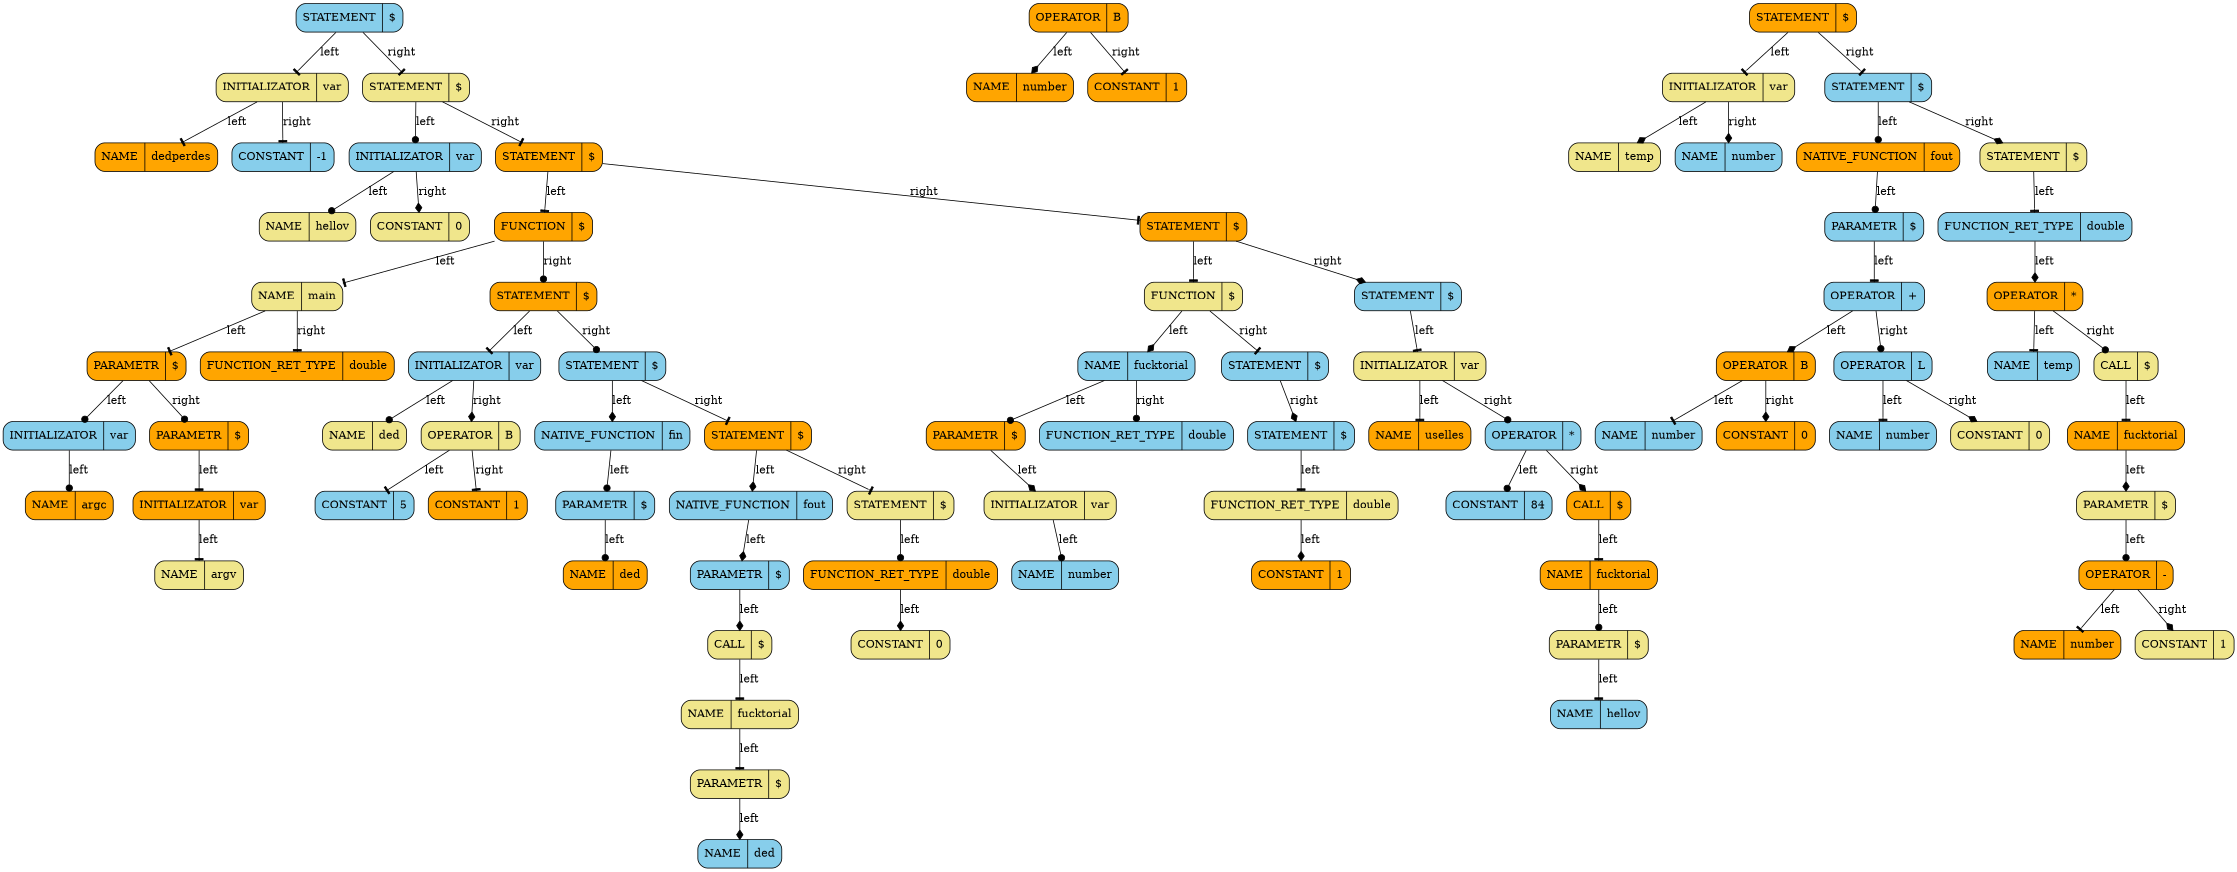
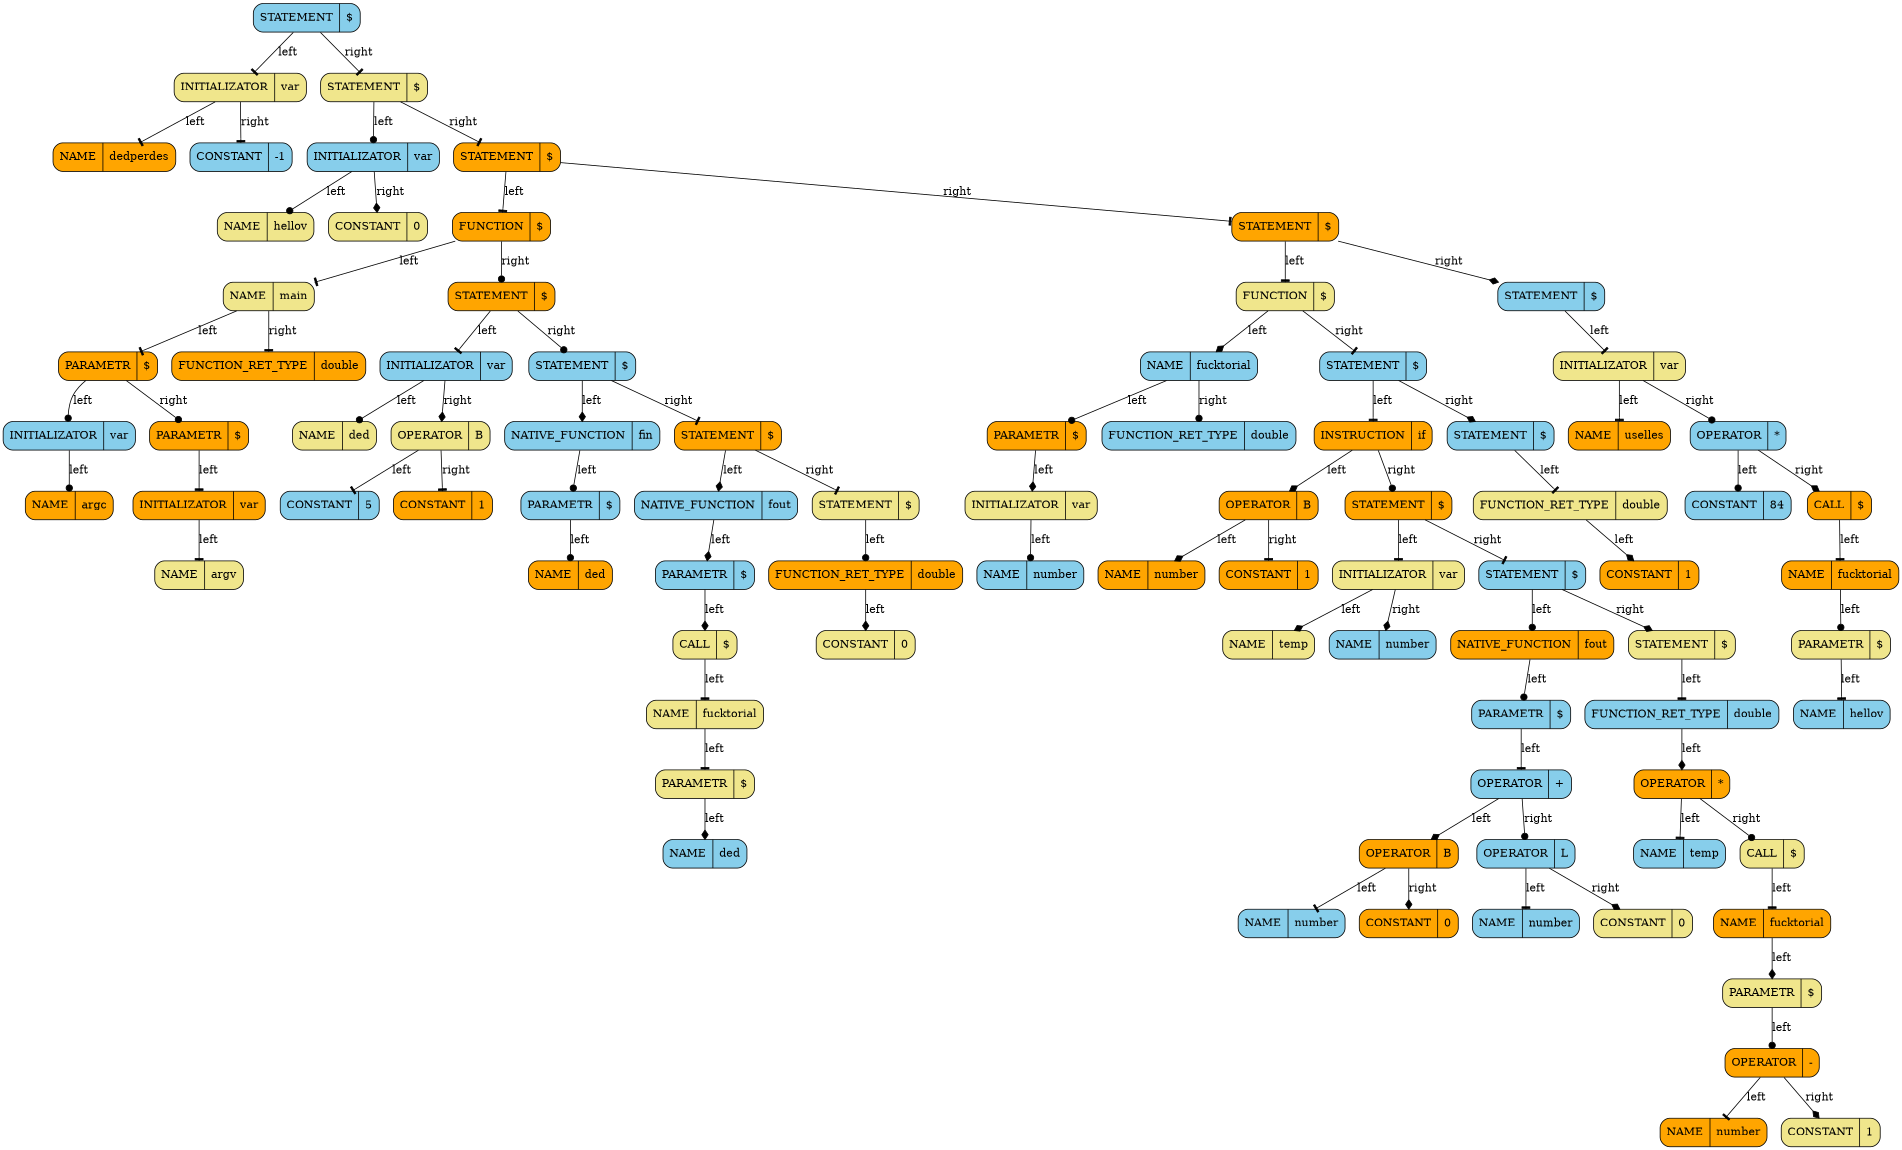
none -> (1373, 436)
